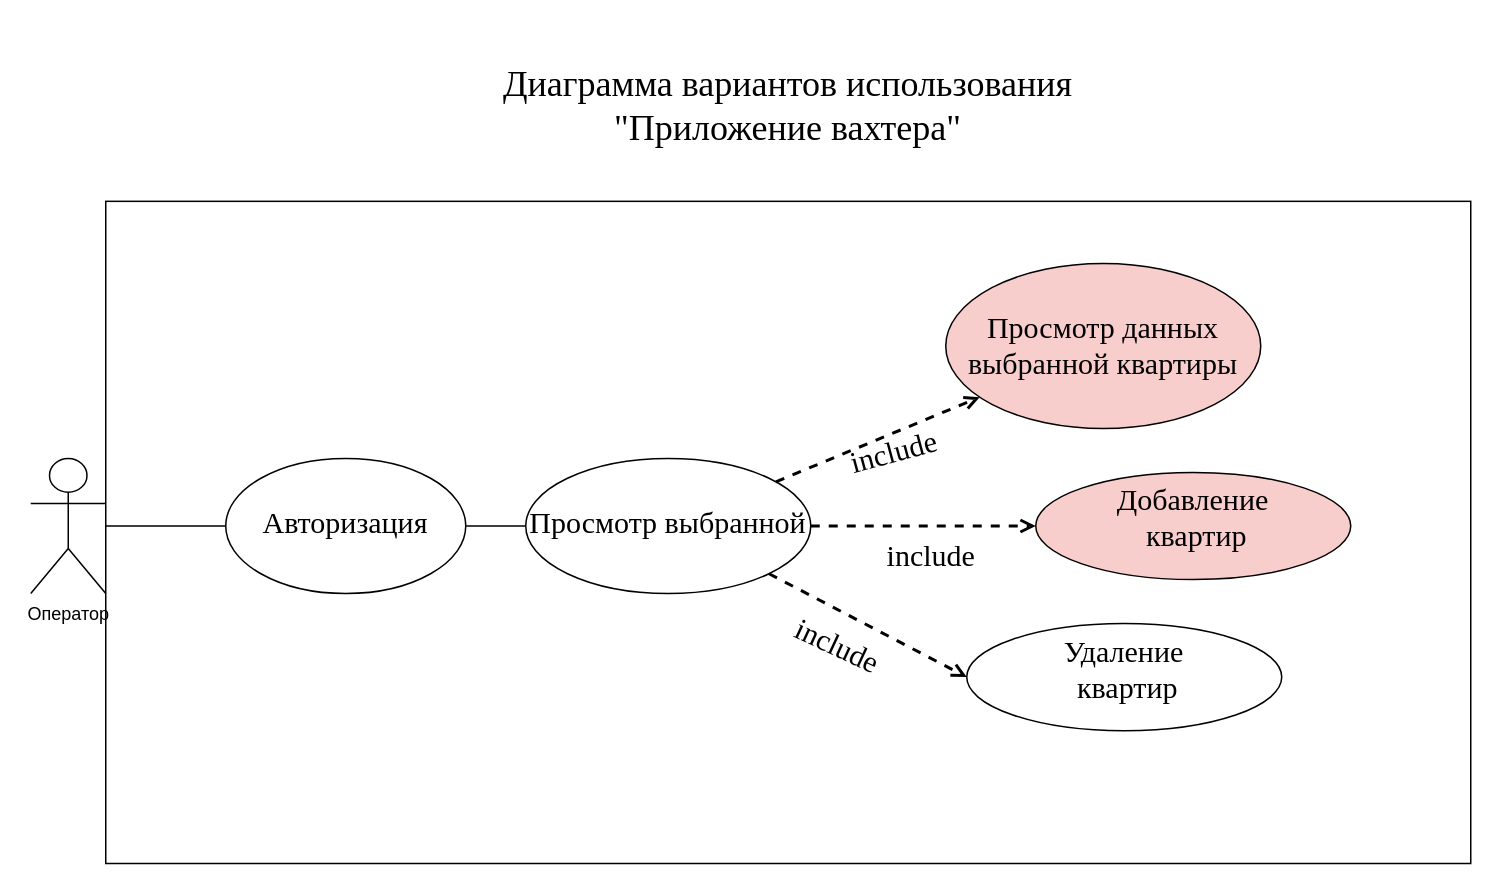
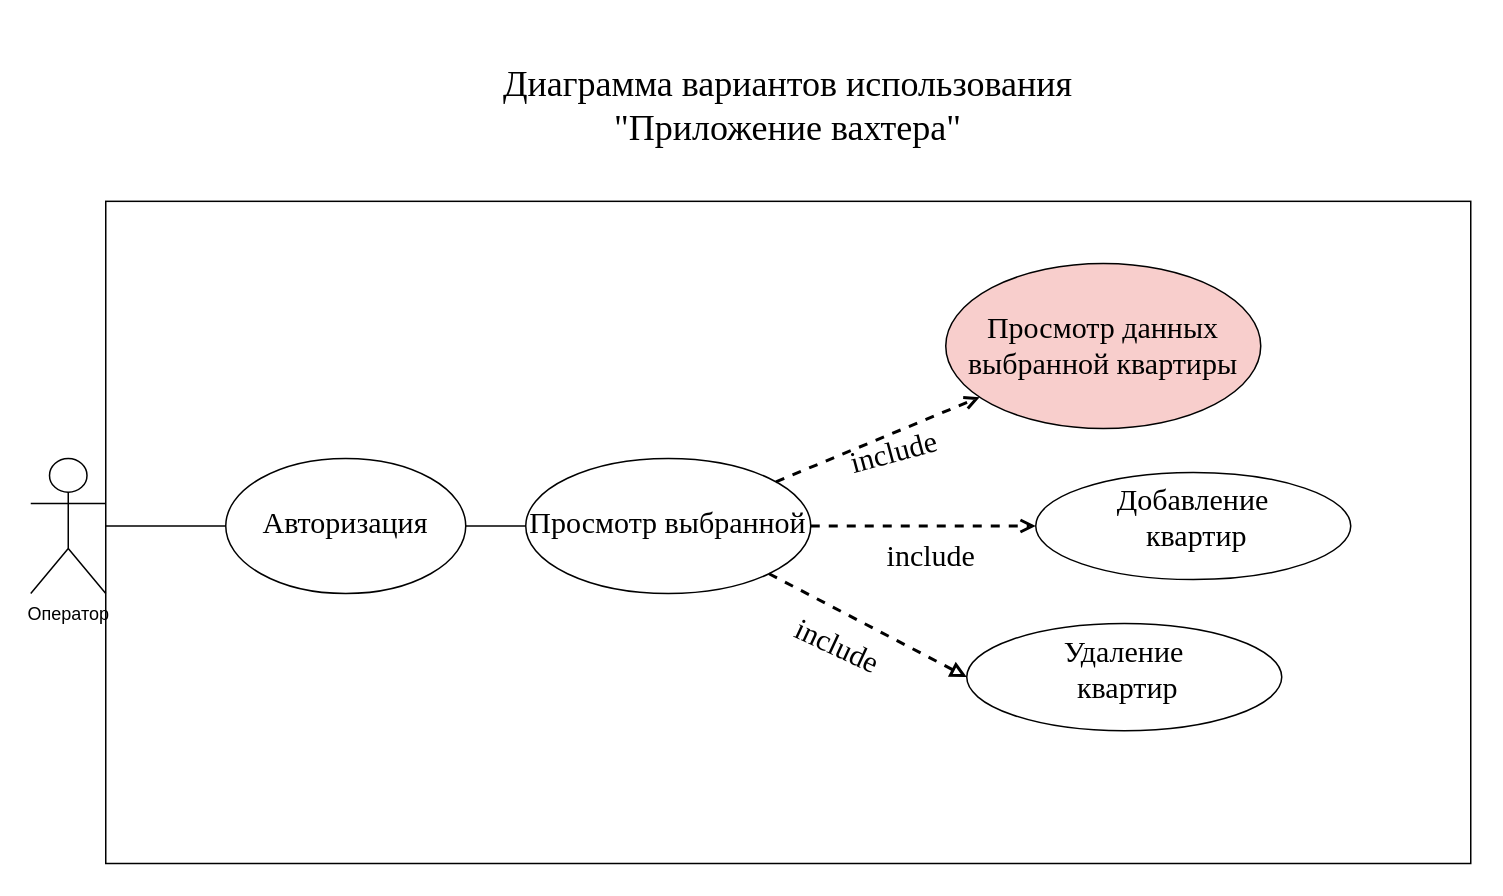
(1193, 526) -> (1193, 526)
(953, 670) -> (951, 669)
